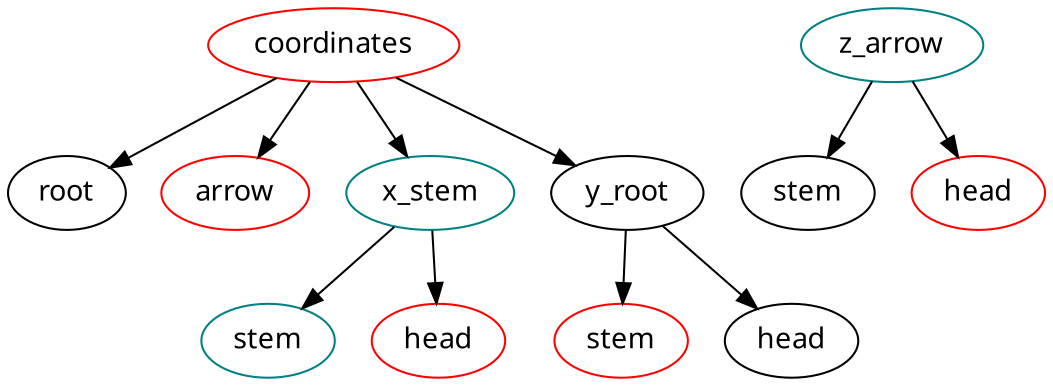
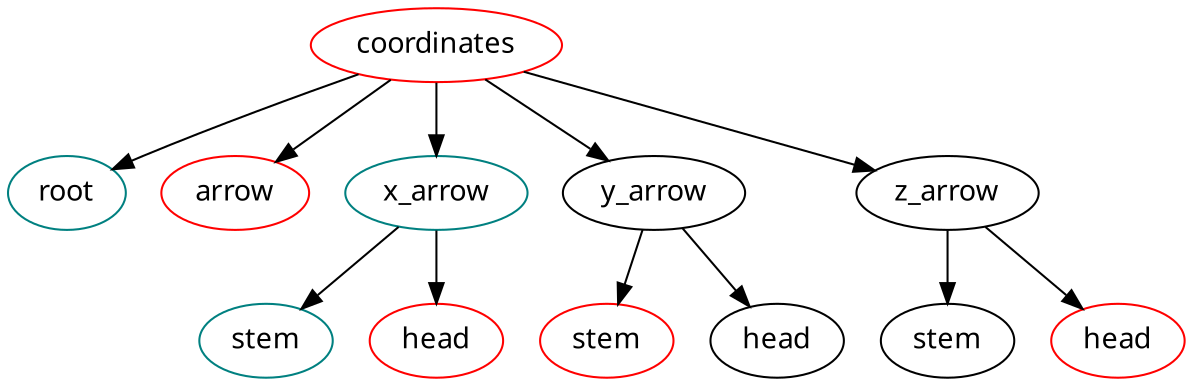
(892, 45) -> (948, 193)
none -> (689, 118)
(67, 193) -> (67, 193)
(430, 193) -> (436, 193)
(627, 193) -> (654, 193)
